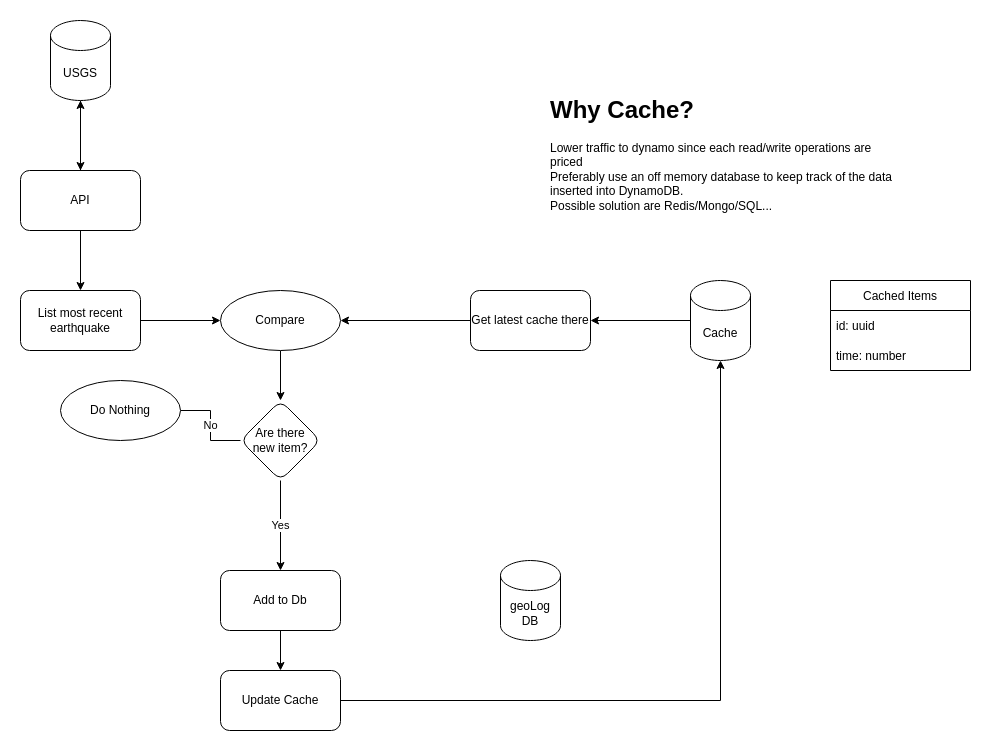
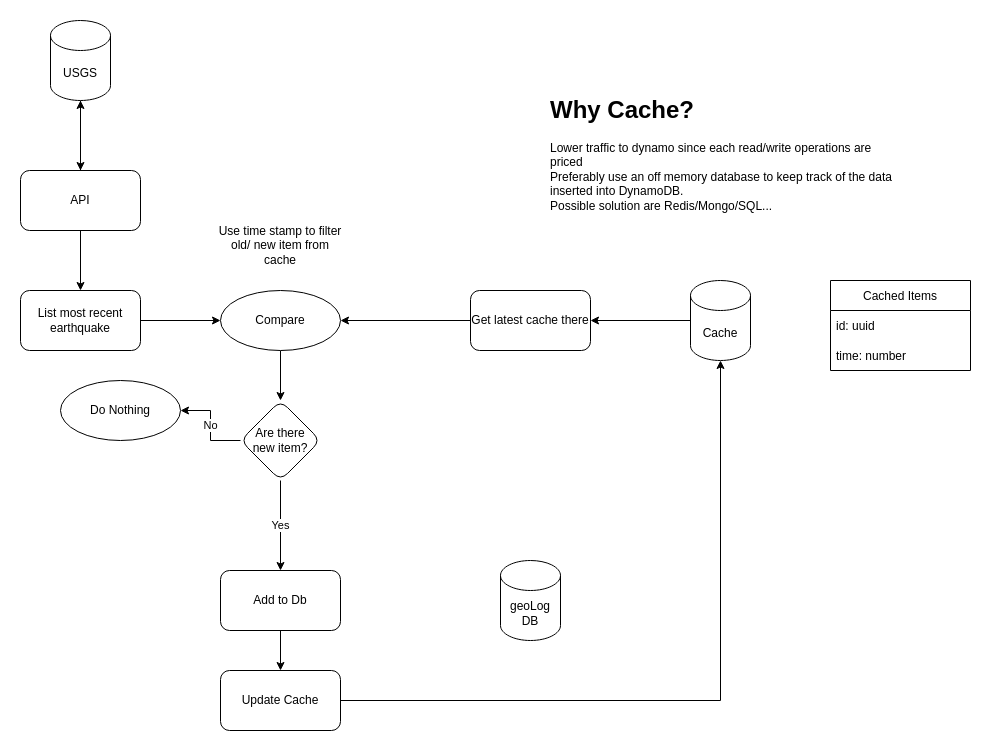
none -> (281, 246)
(186, 411) -> (188, 411)
